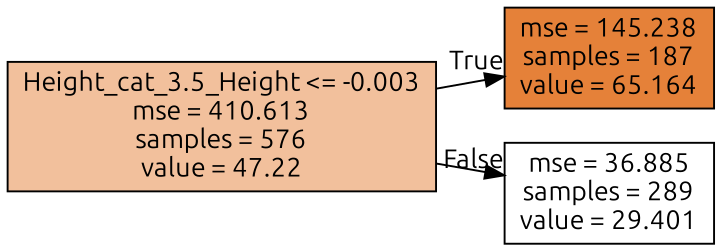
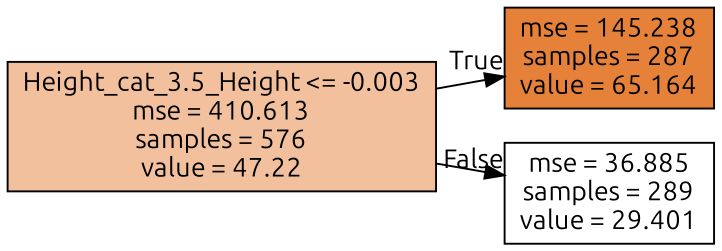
(609, 58) -> (609, 58)
